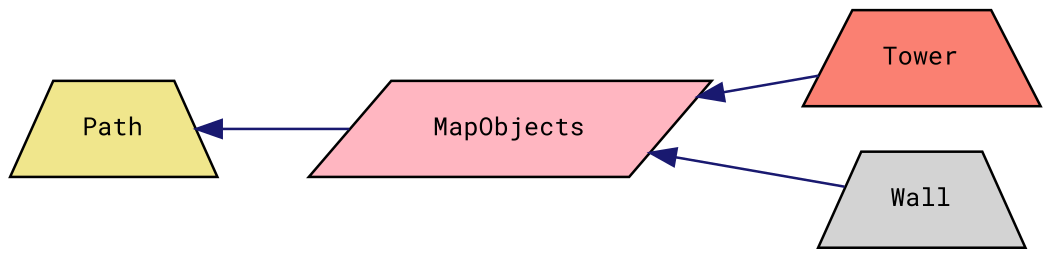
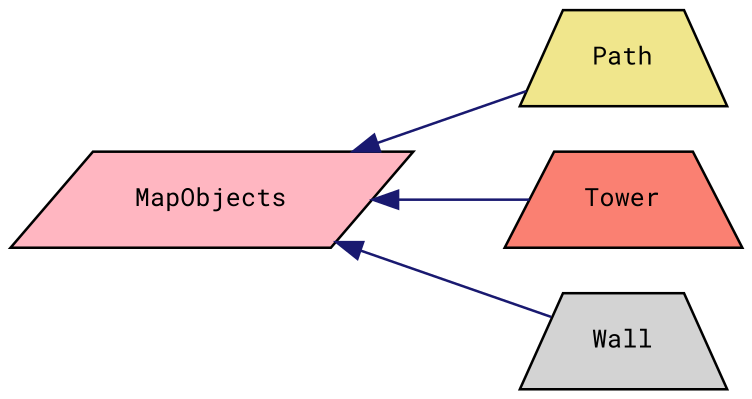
(286, 129) -> (452, 117)
